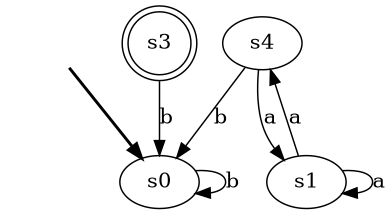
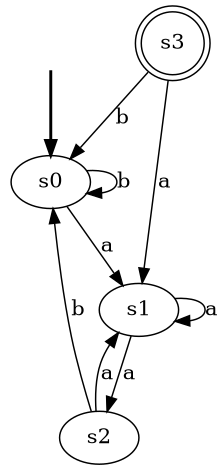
(262, 43) -> (99, 438)
none -> (156, 175)
none -> (90, 240)
